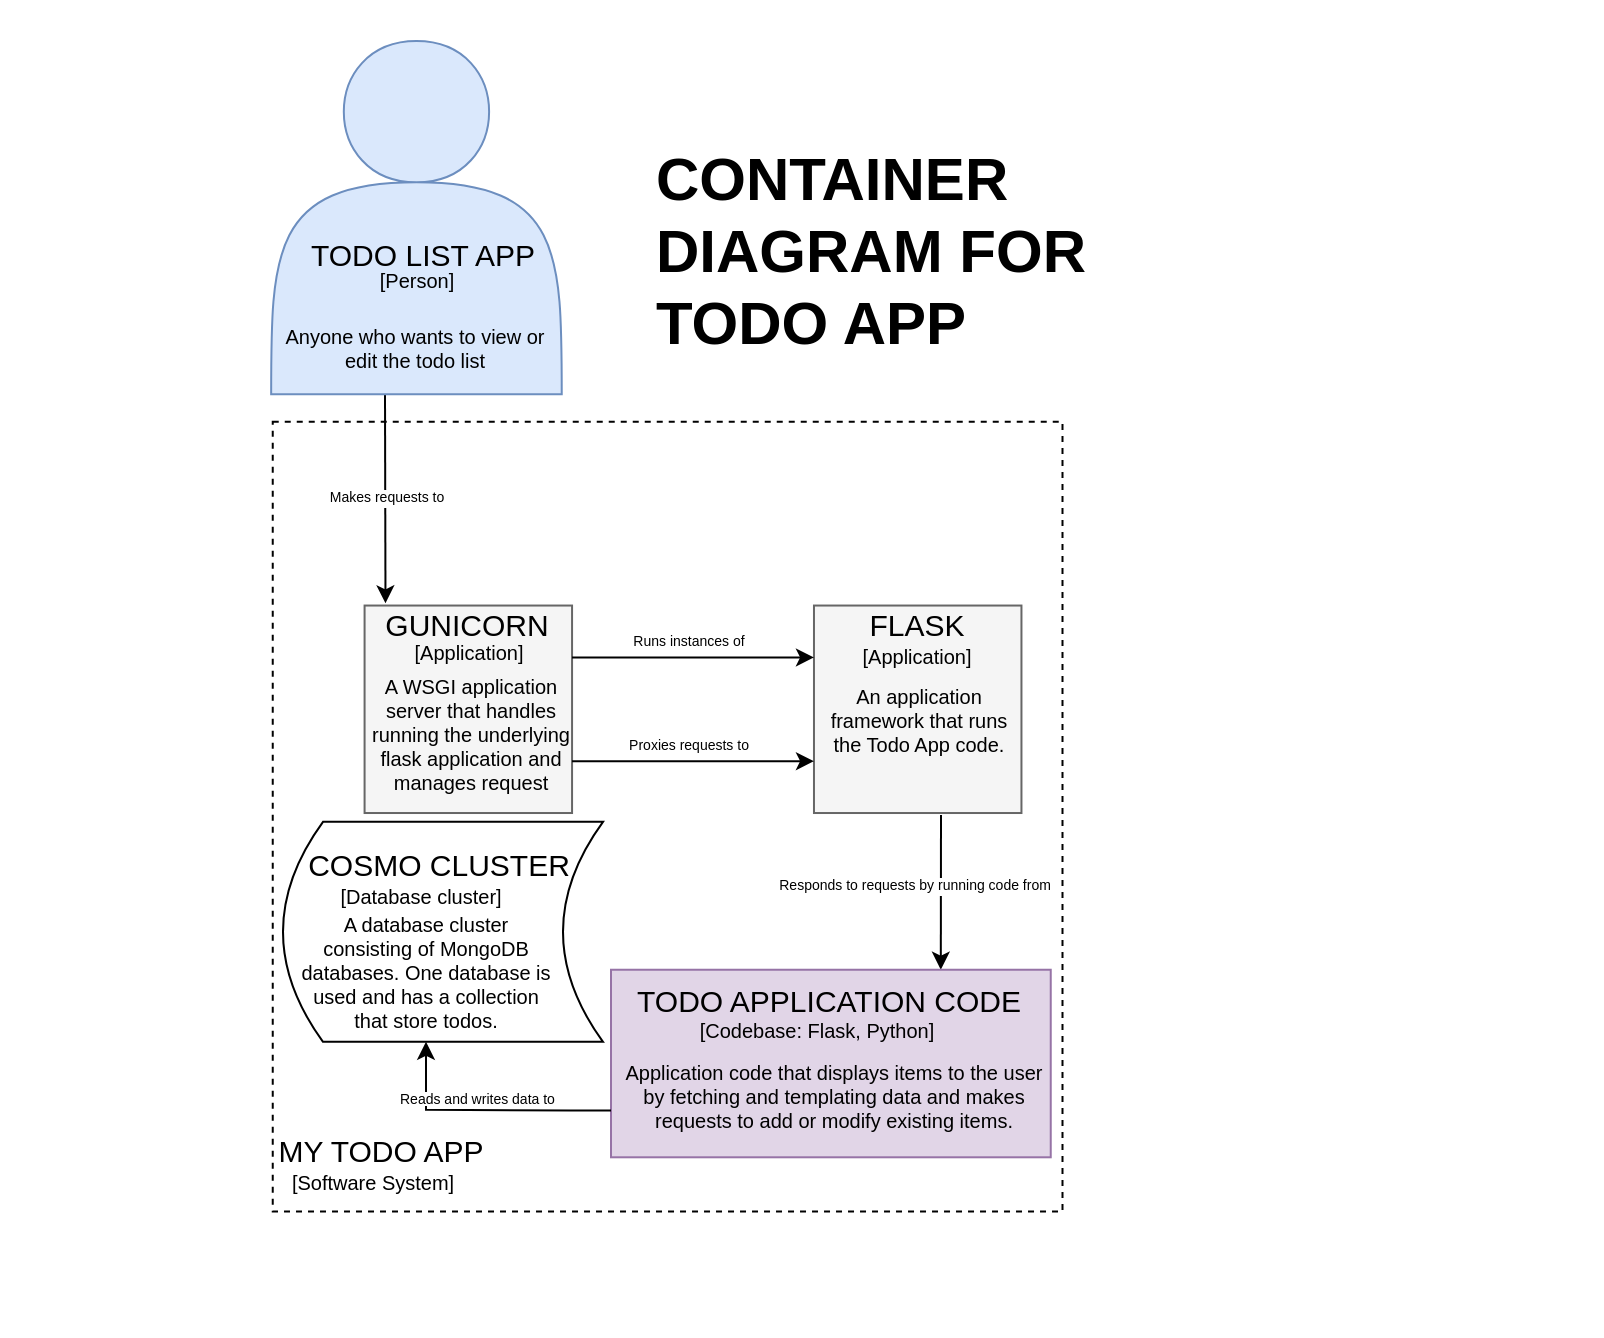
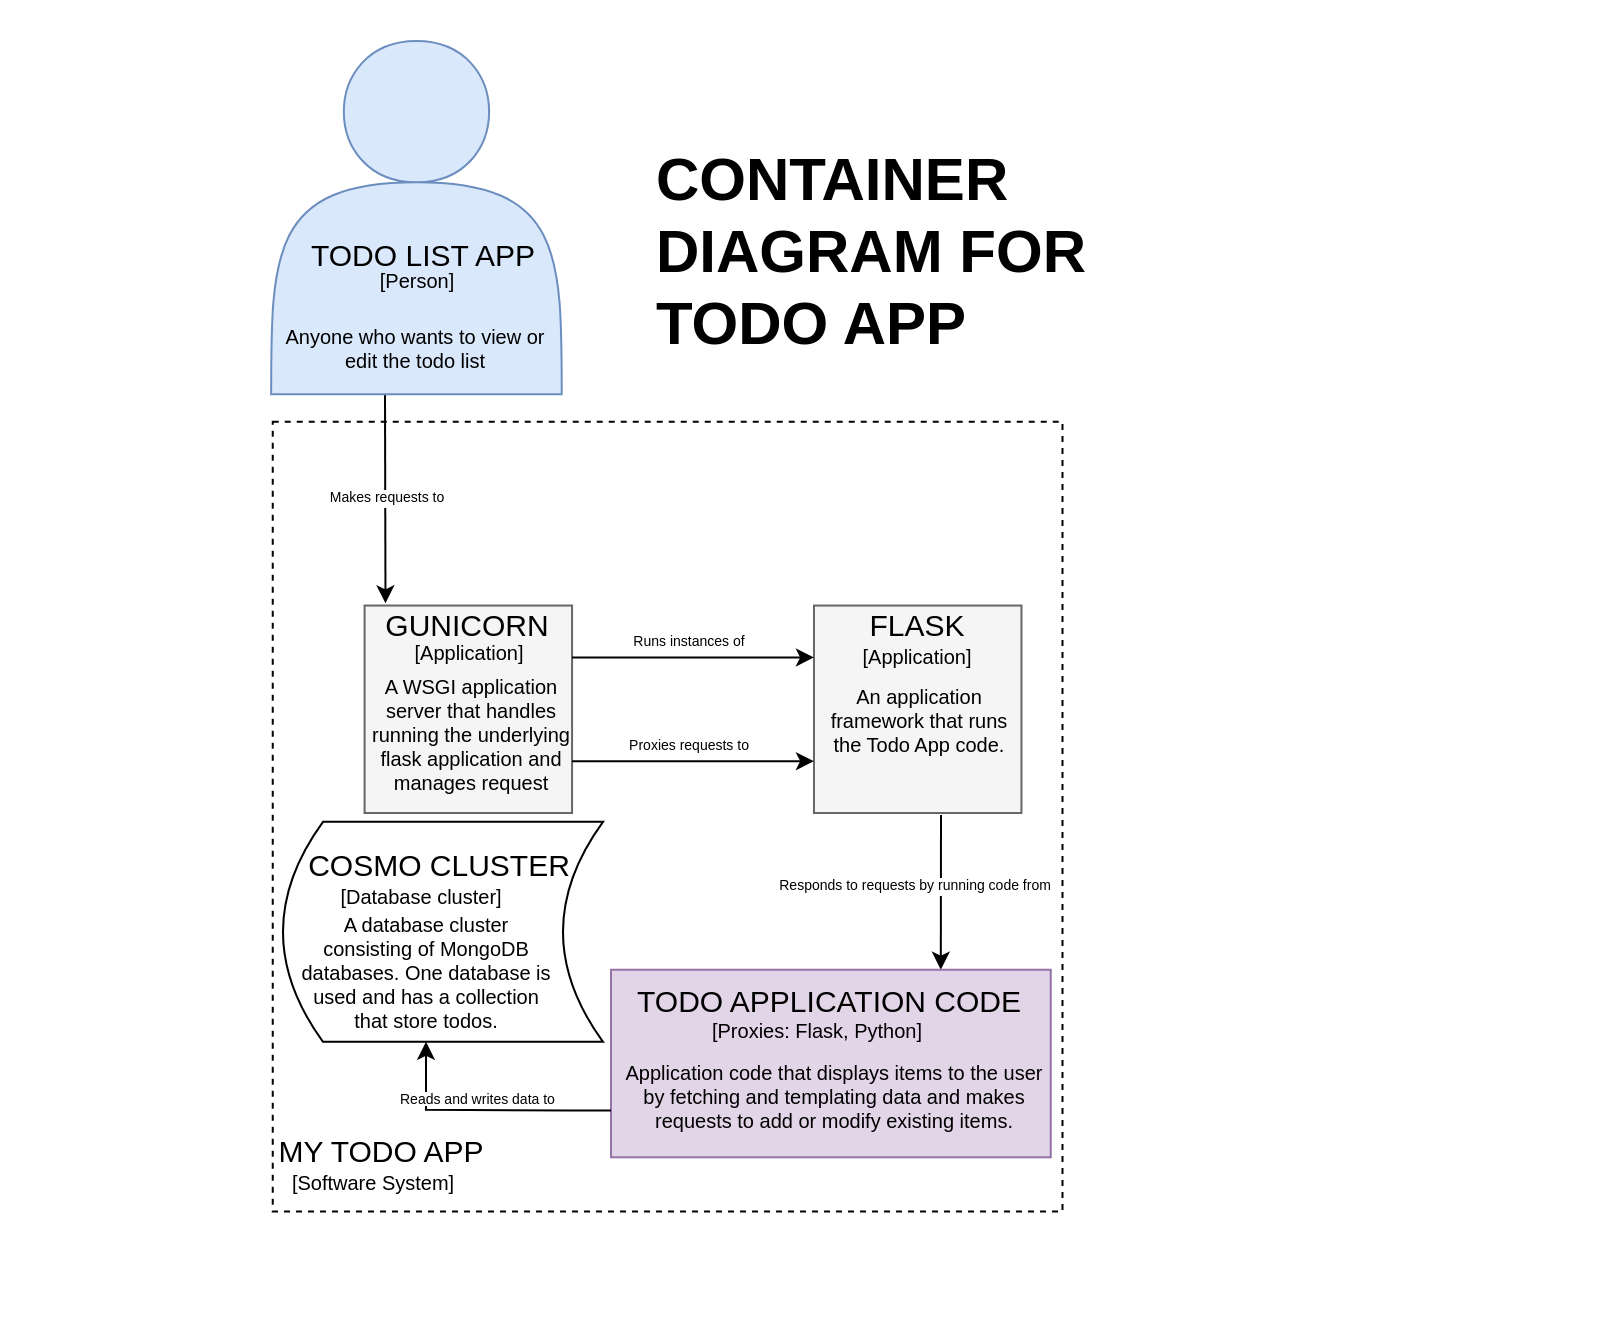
(818, 1031) -> (818, 1031)
